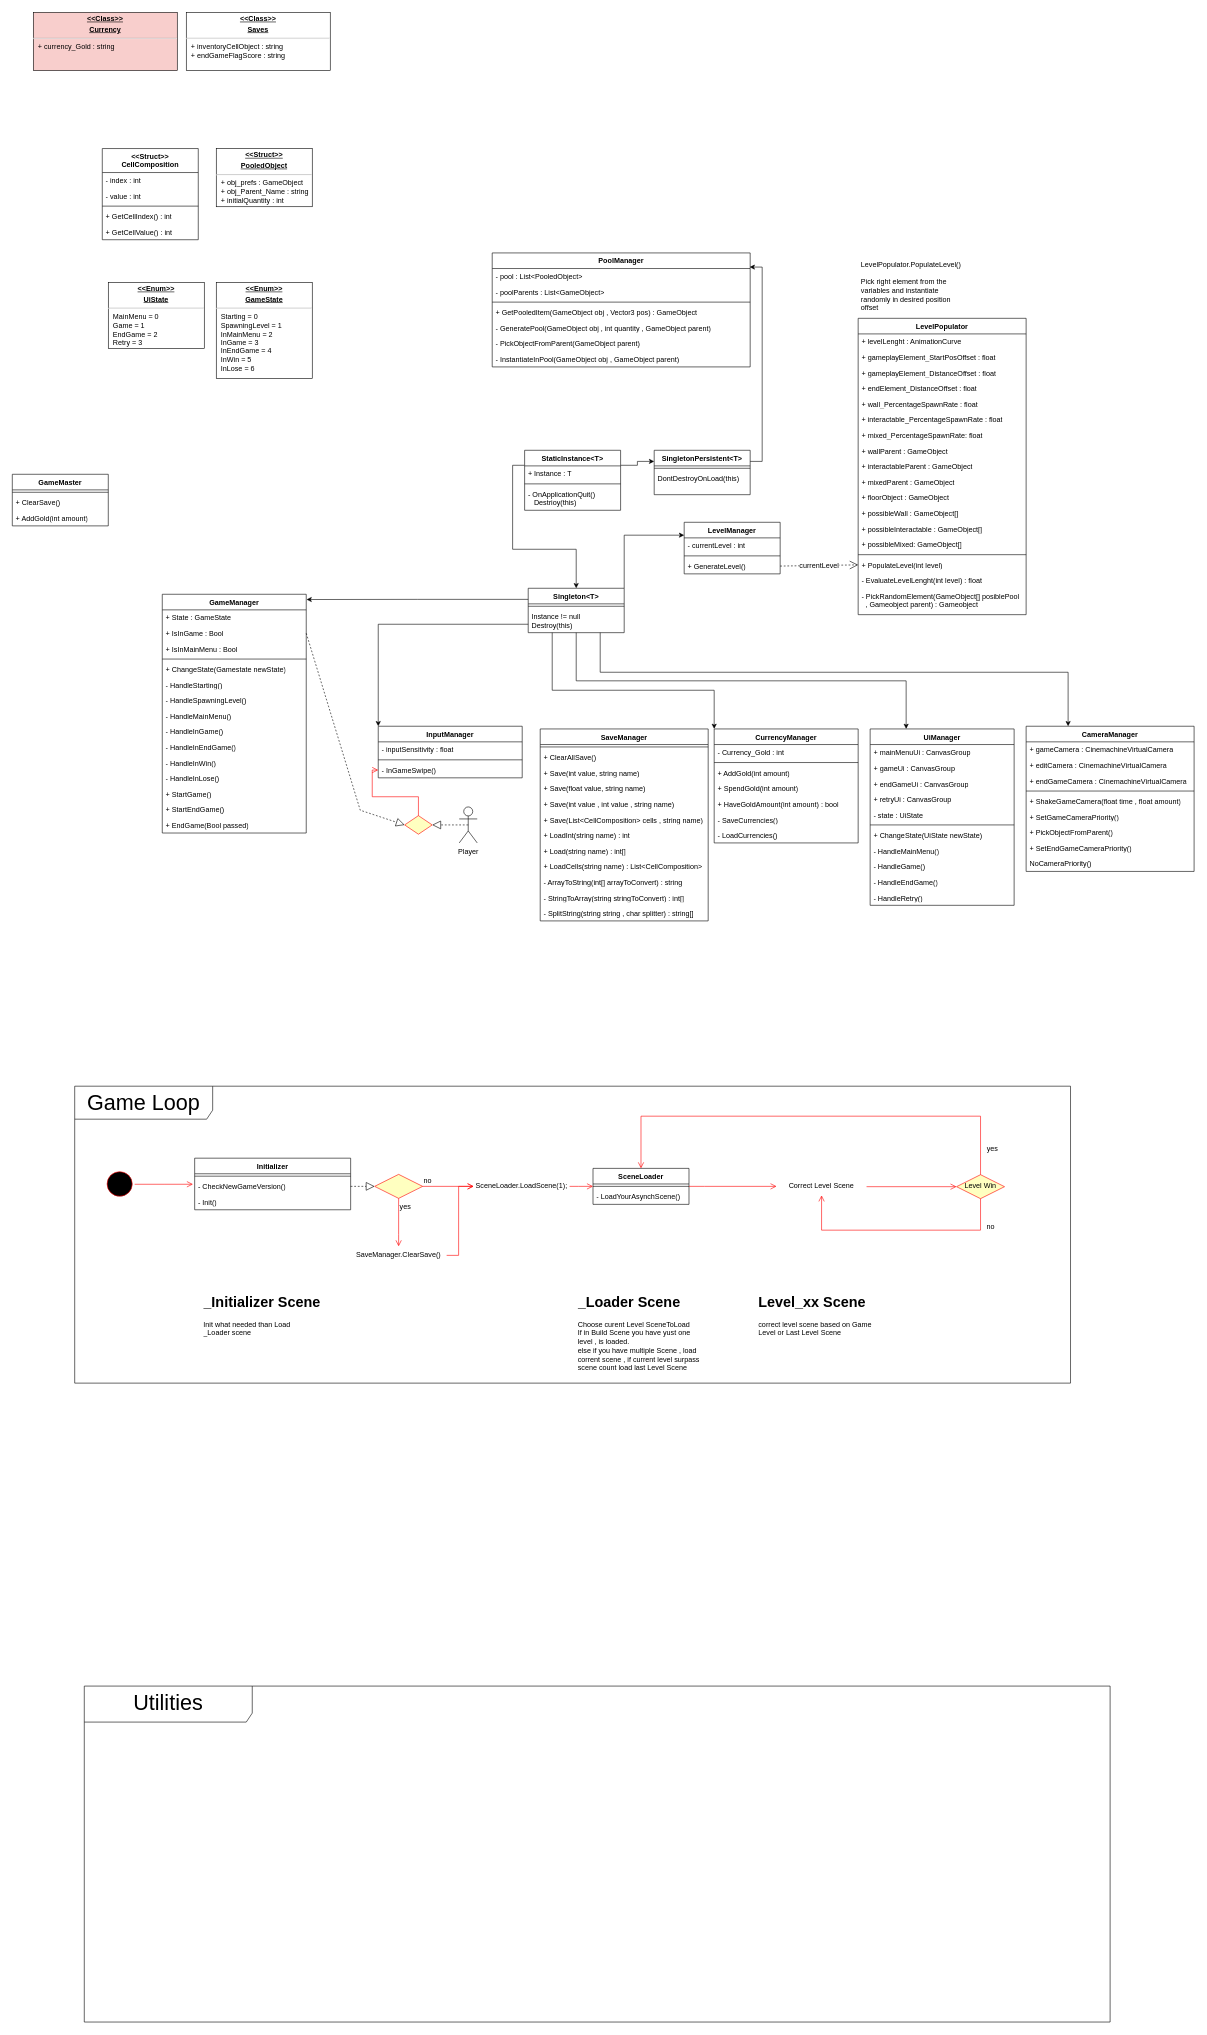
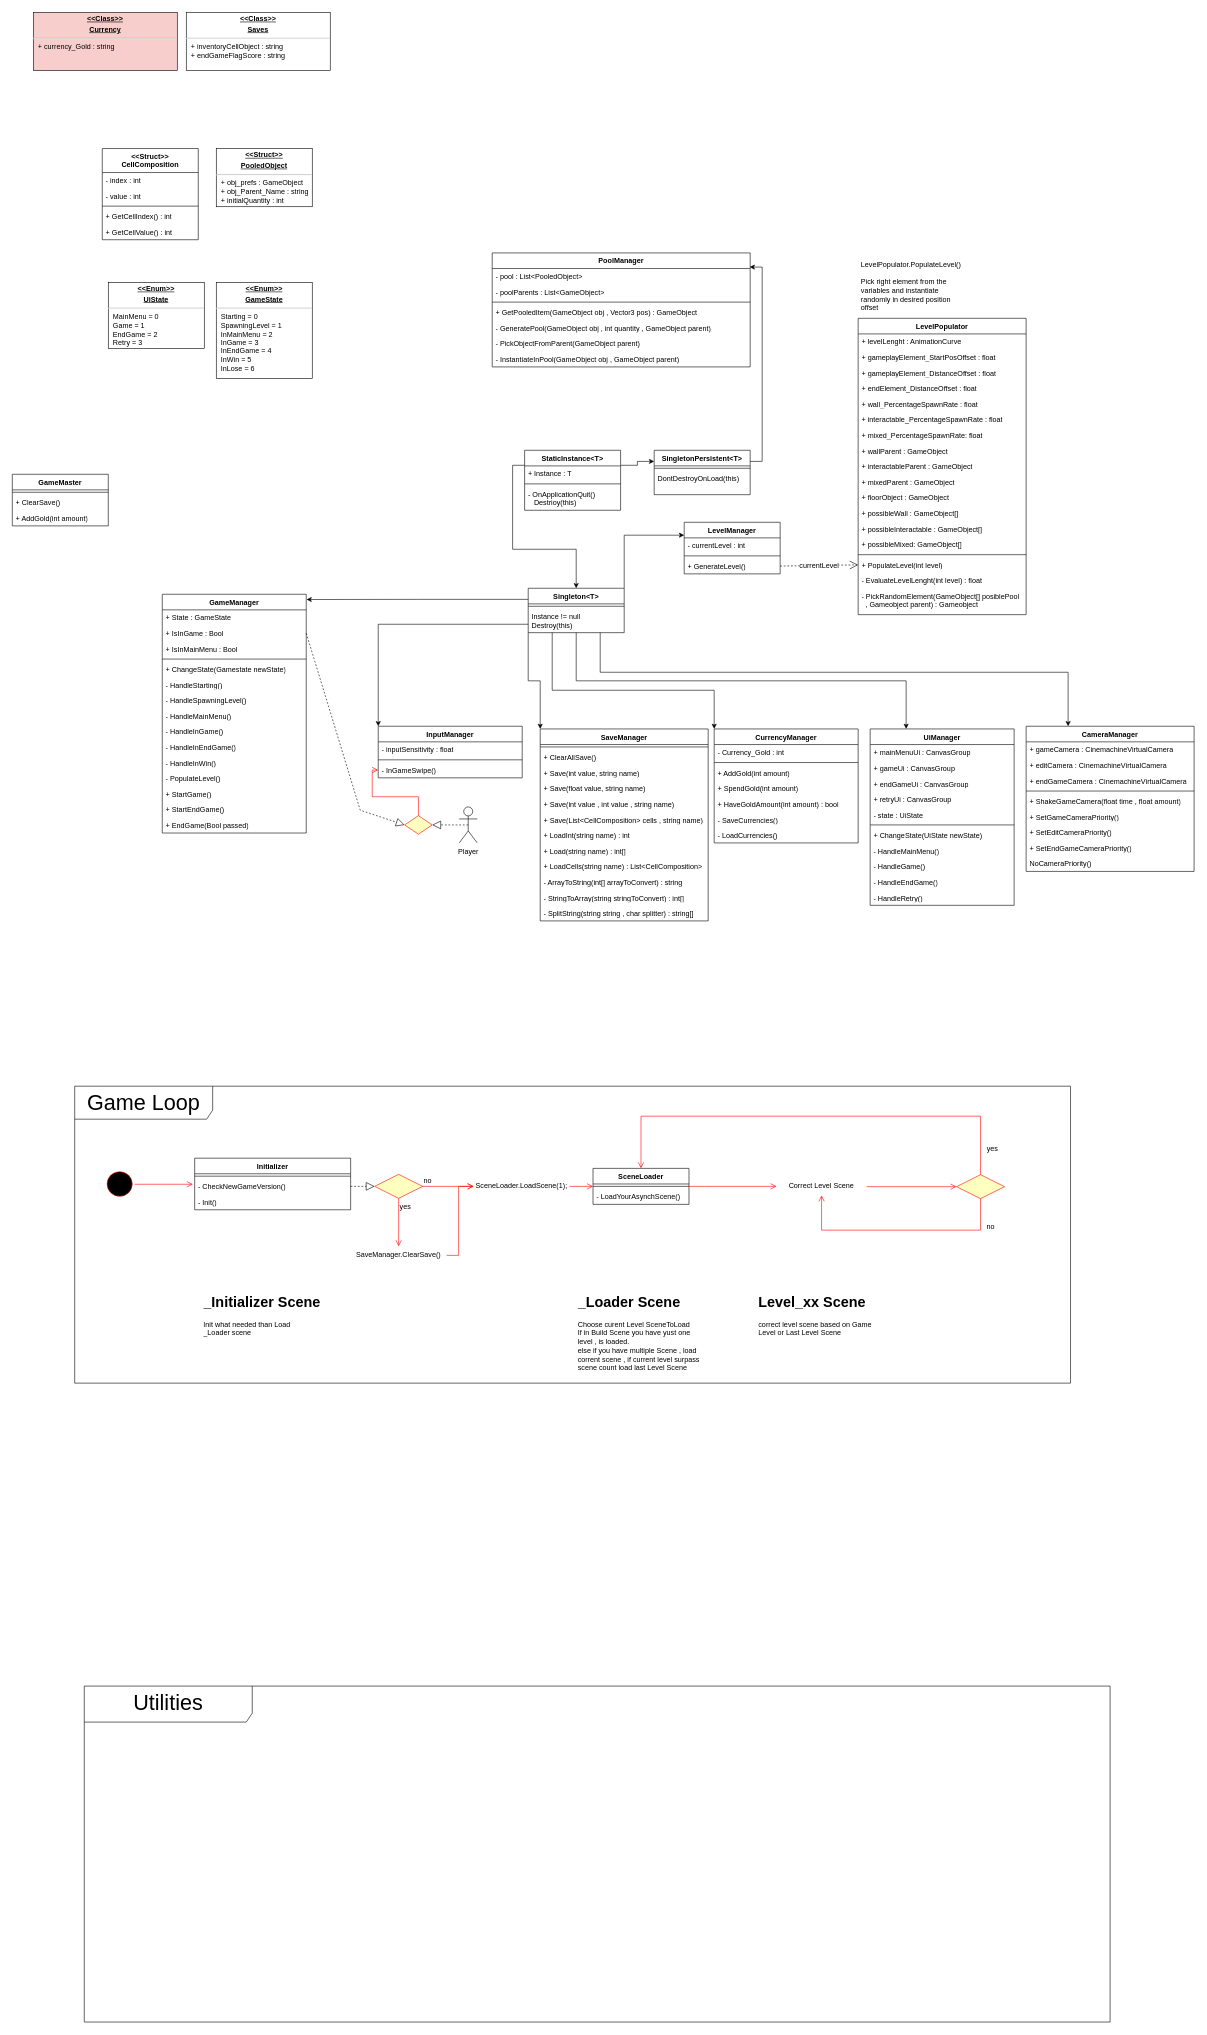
none -> (528, 680)
(196, 779) -> (197, 779)
(1076, 833) -> (1077, 833)
(981, 1187) -> none
